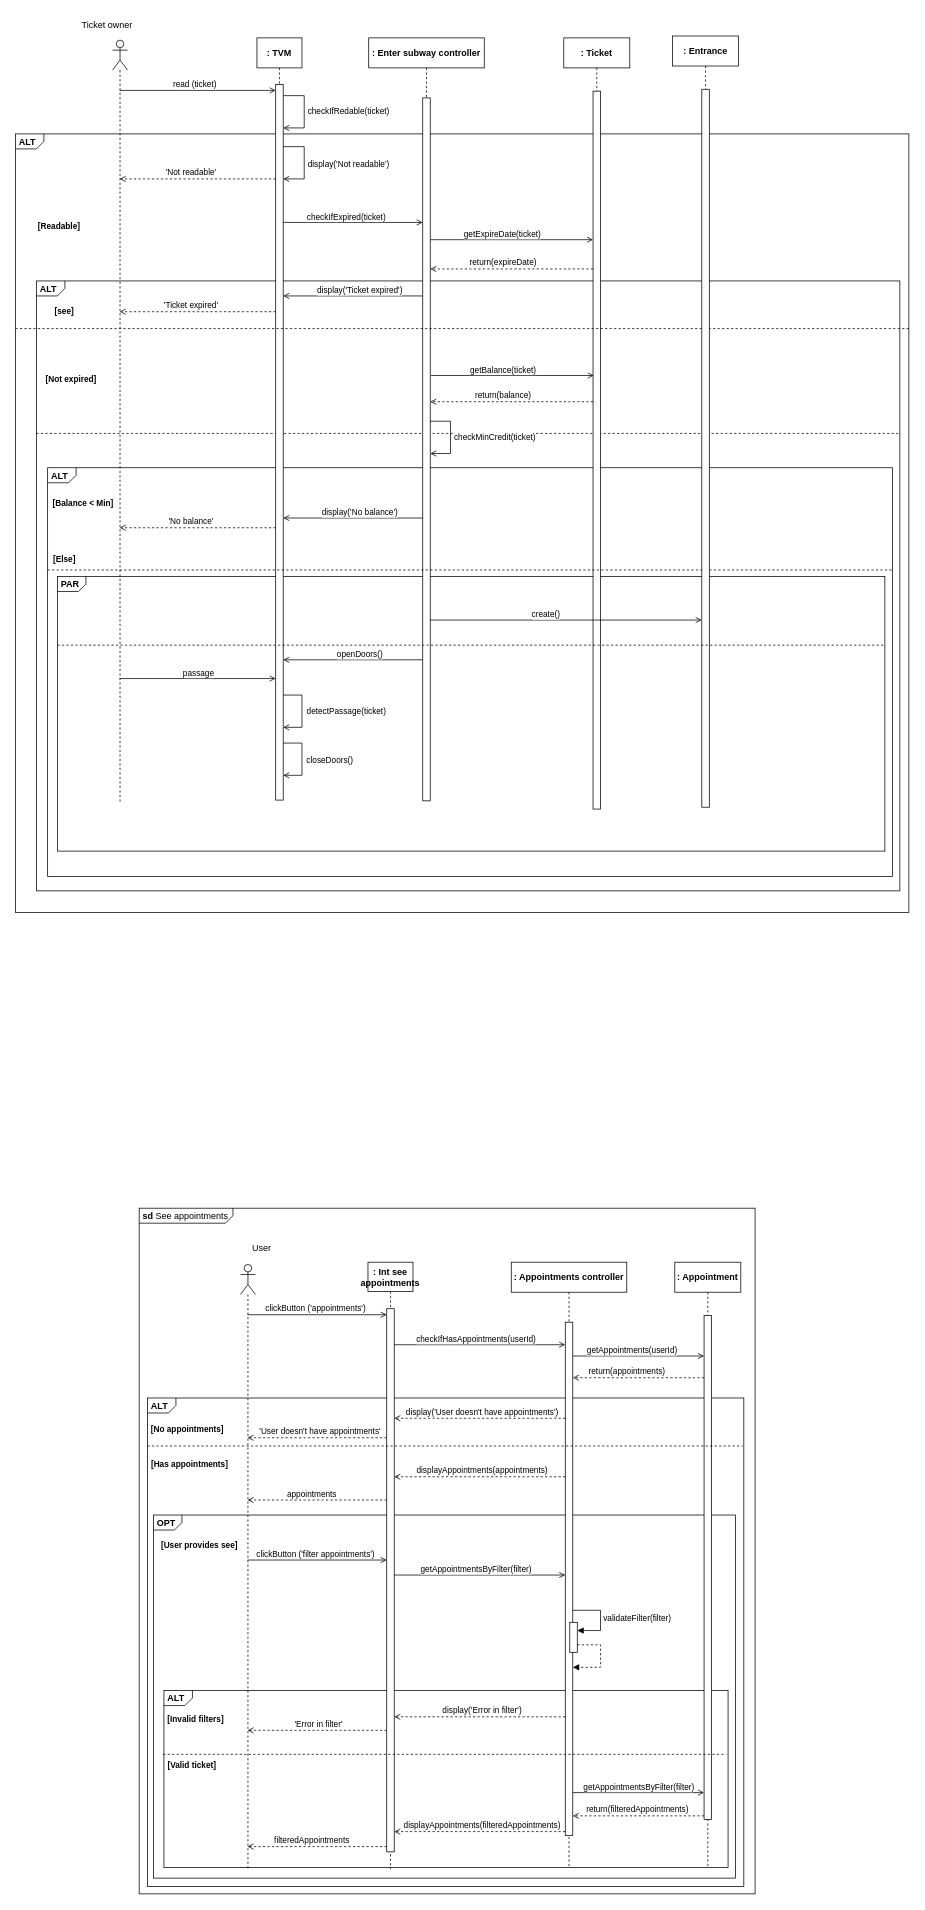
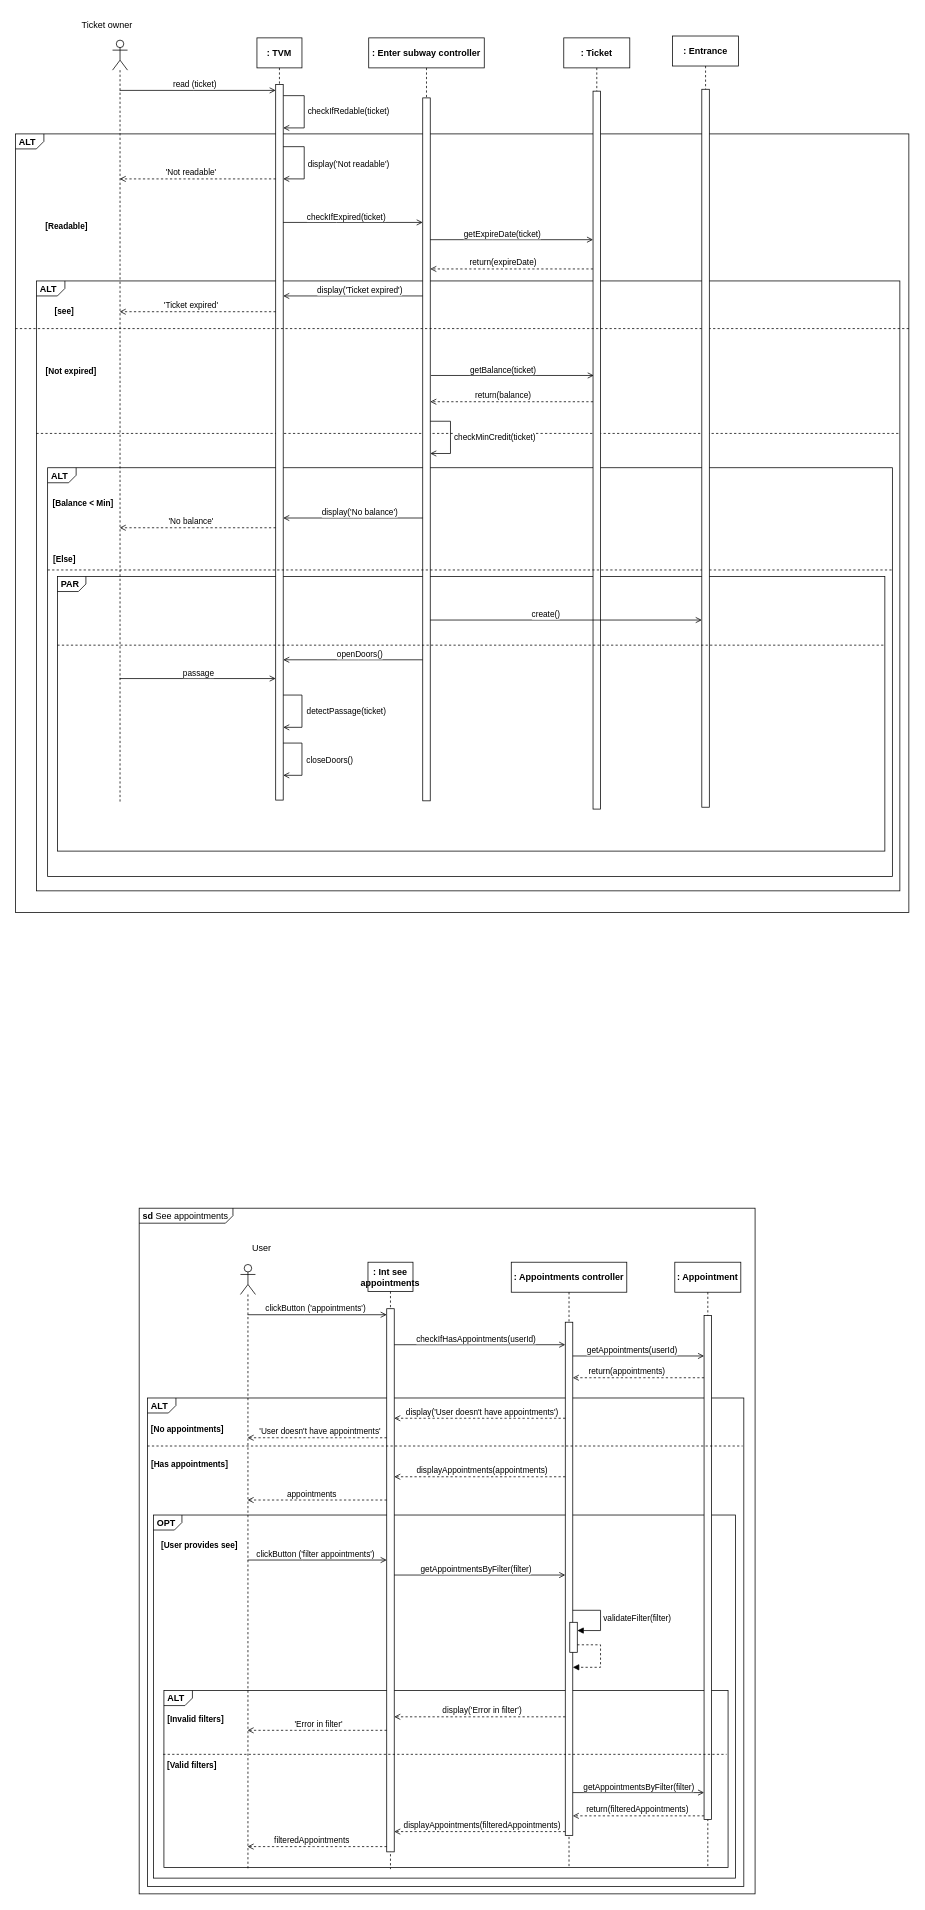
(59, 226) -> (66, 226)
(71, 379) -> (71, 371)
(192, 1765) -> (192, 1765)
